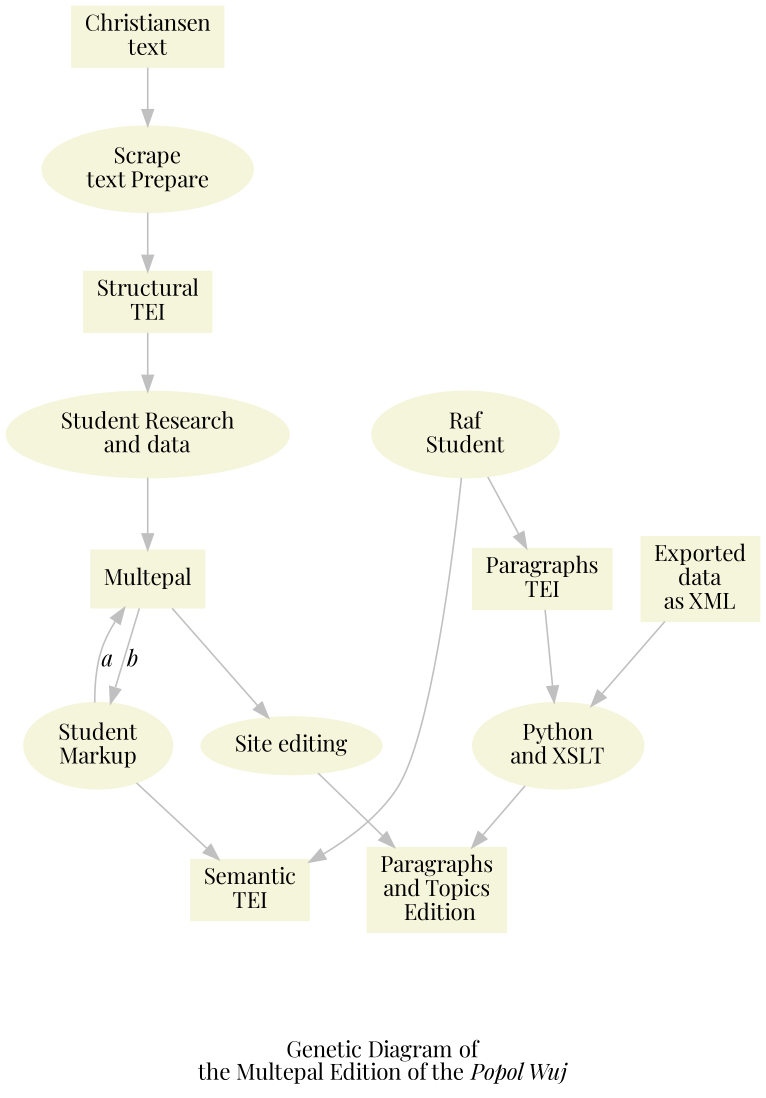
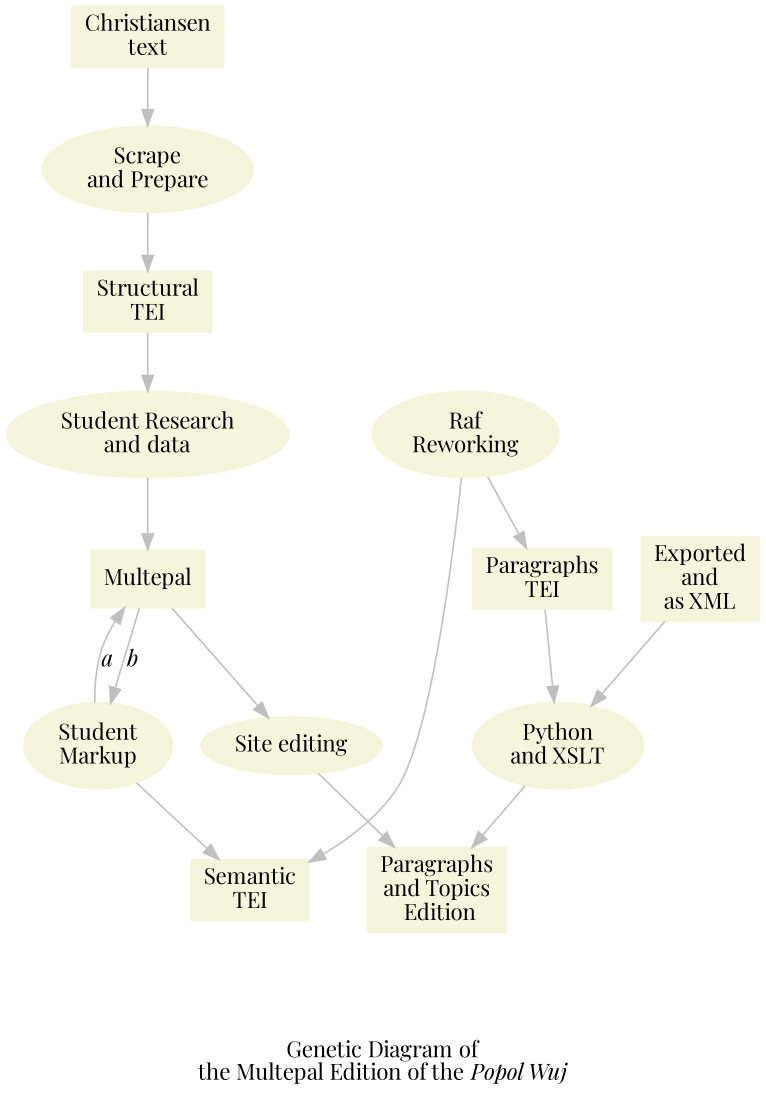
(148, 180) -> (148, 180)
(466, 446) -> (466, 446)
(700, 578) -> (700, 578)
